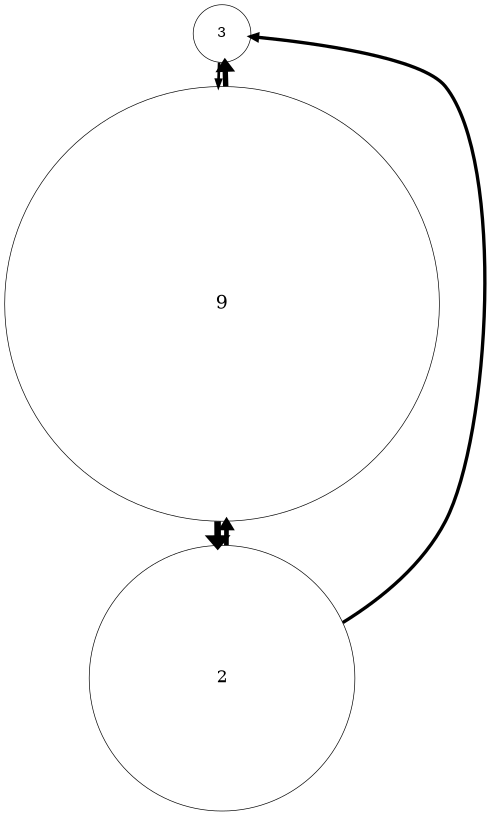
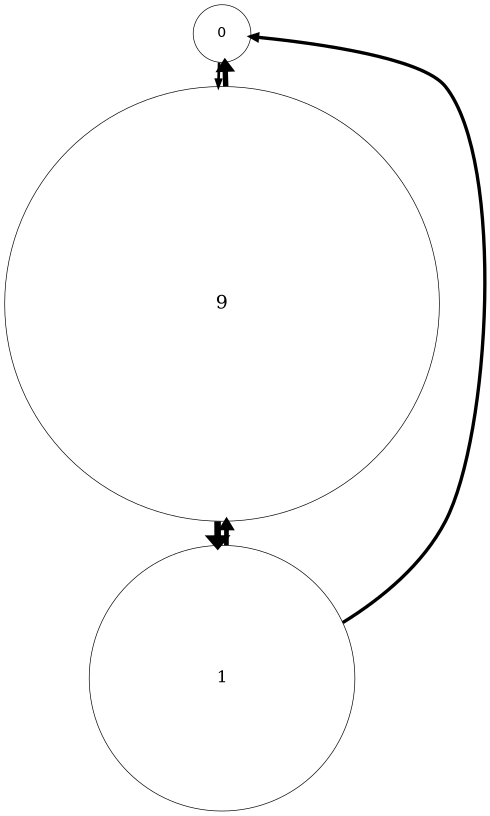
(222, 34) -> (222, 34)
(222, 678) -> (222, 678)
